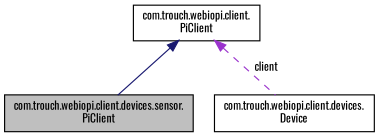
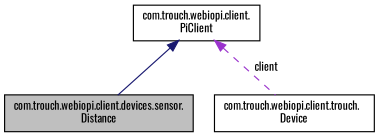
(99, 113) -> (99, 113)
(294, 113) -> (294, 113)
